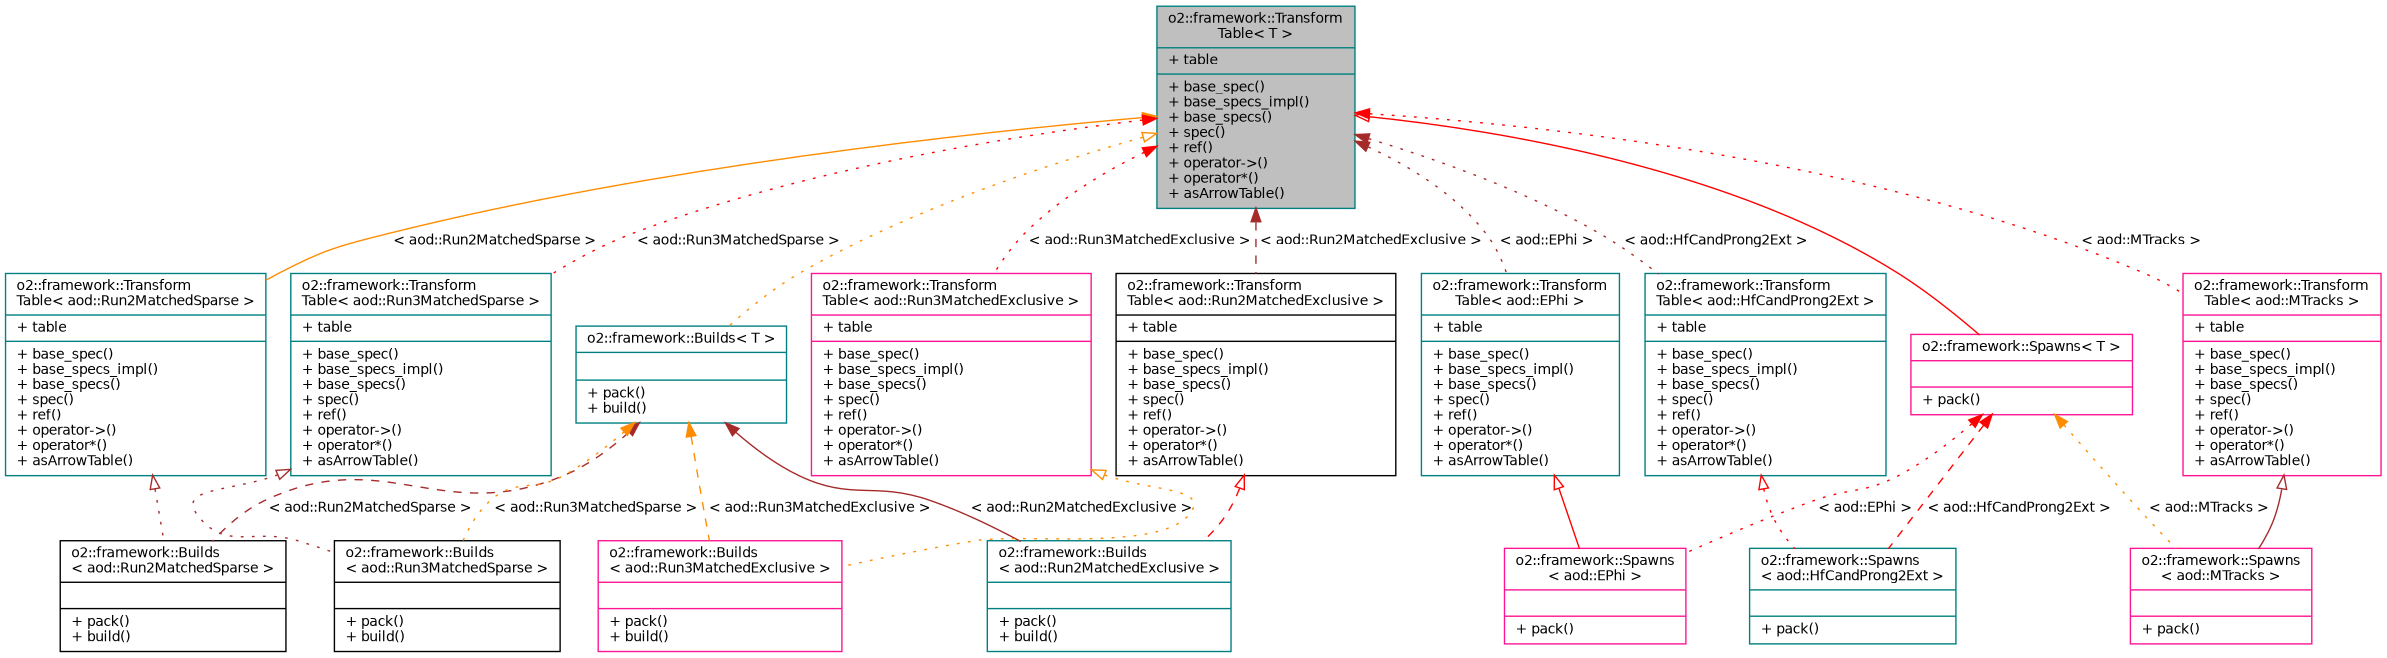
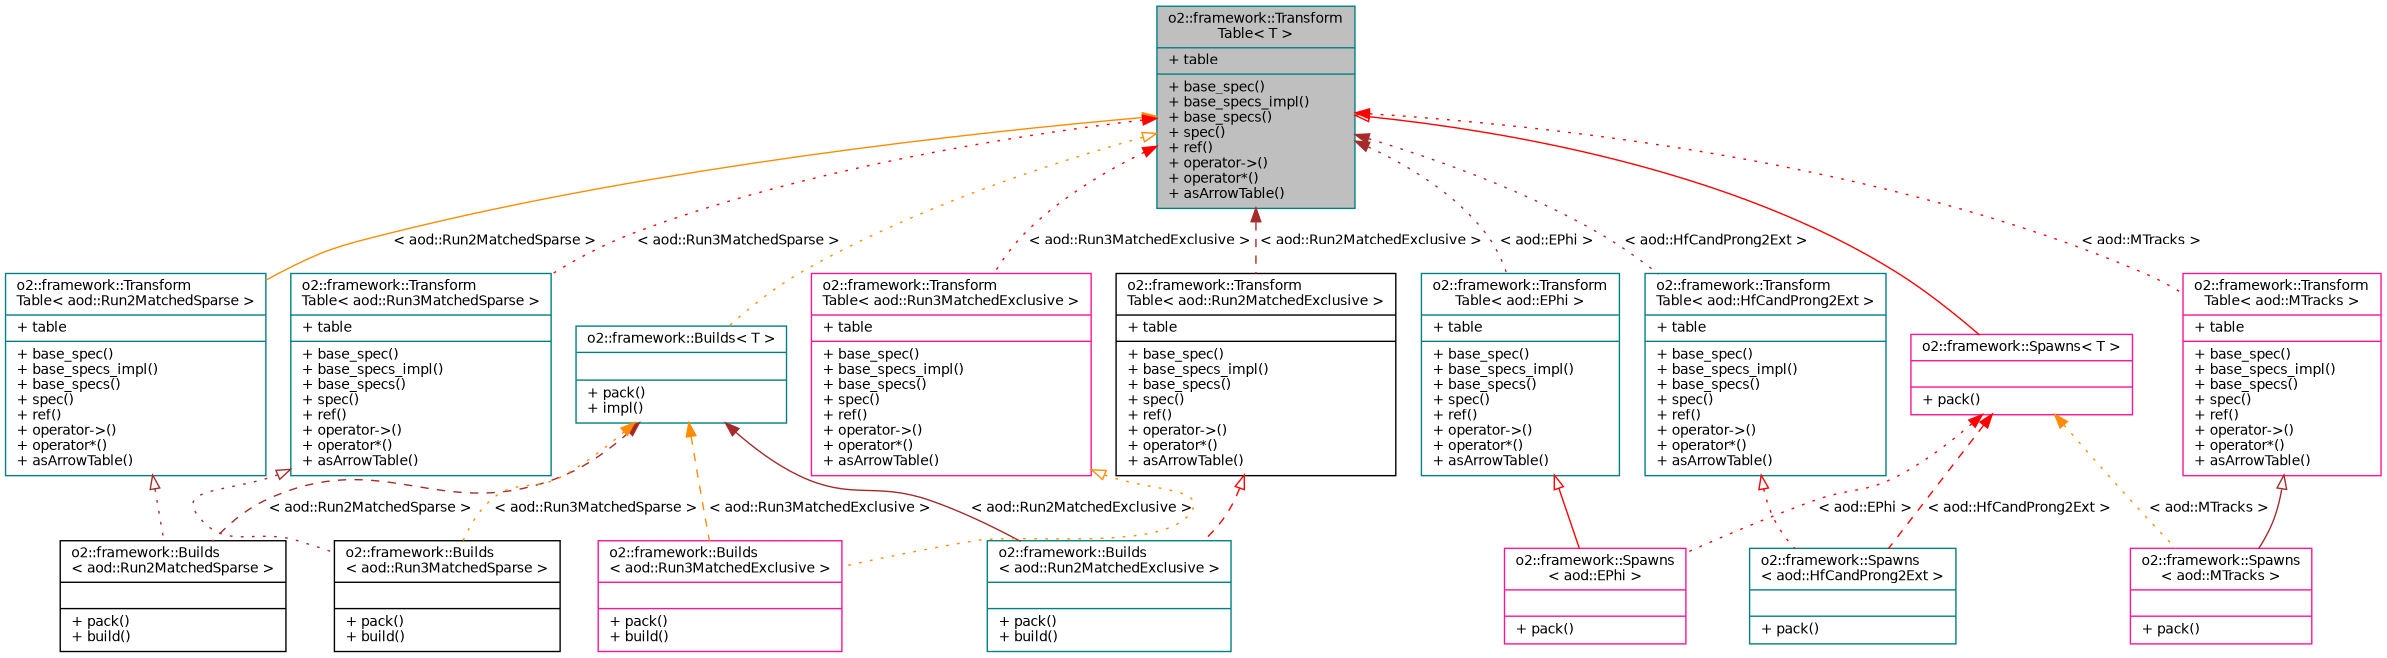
(617, 408) -> (616, 408)
